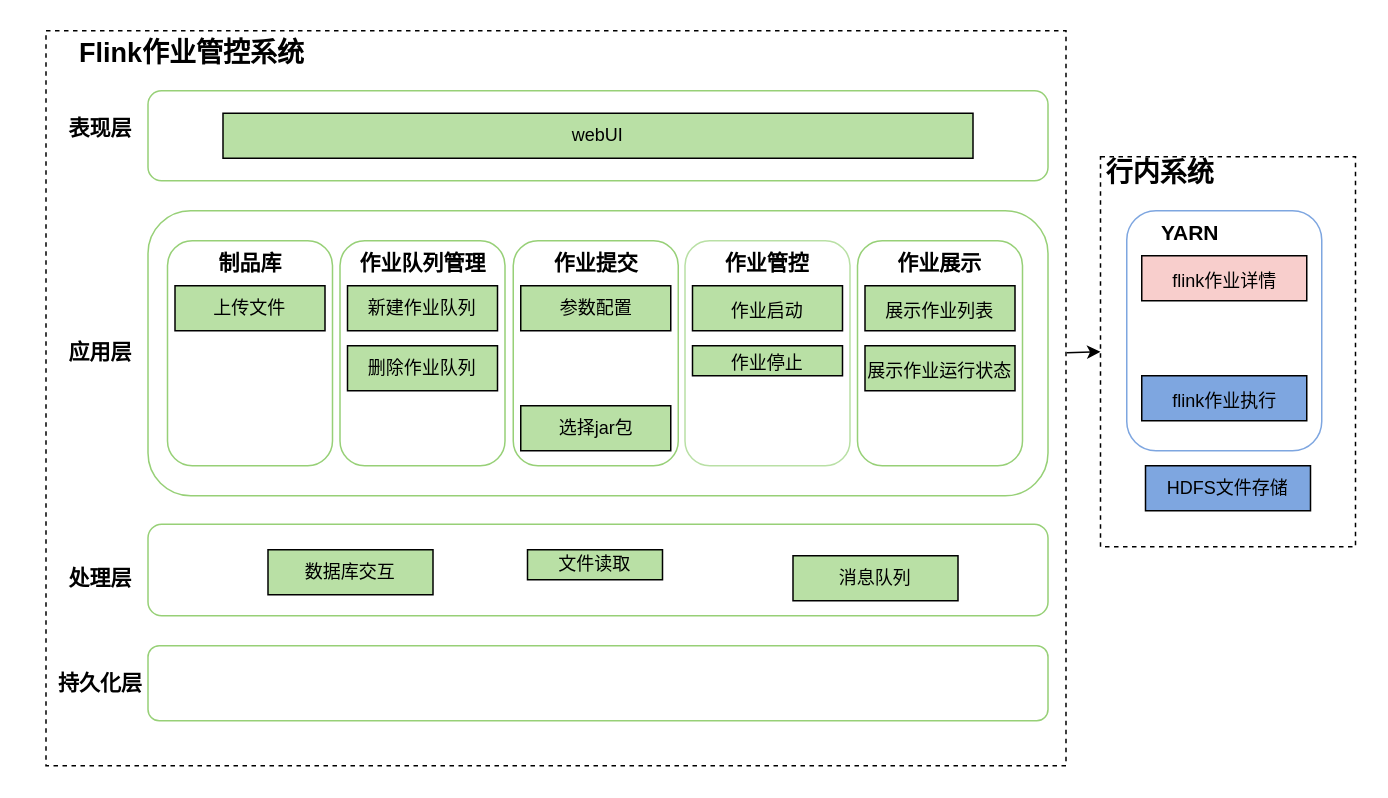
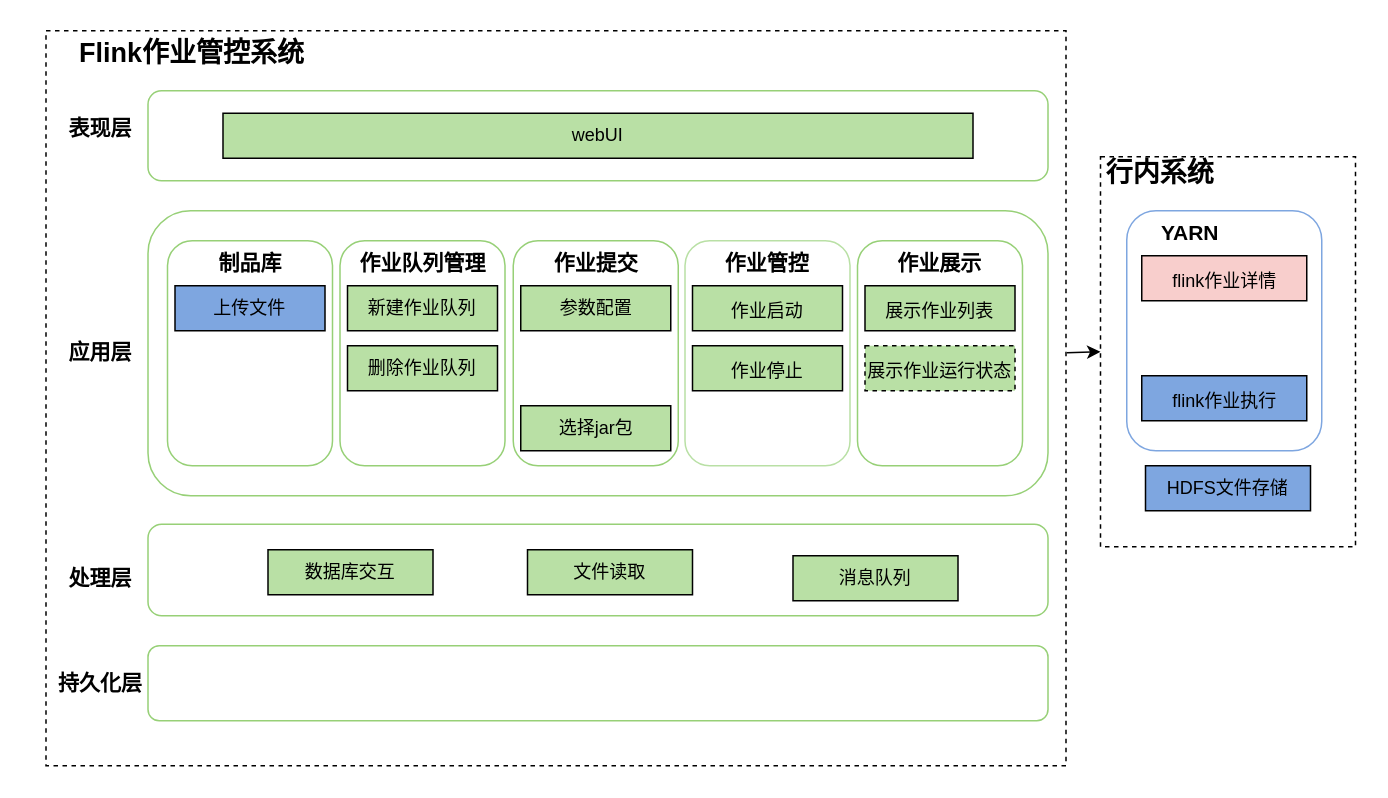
(250, 308) -> (250, 308)
(767, 361) -> (767, 368)
(940, 368) -> (940, 368)
(595, 565) -> (610, 572)
